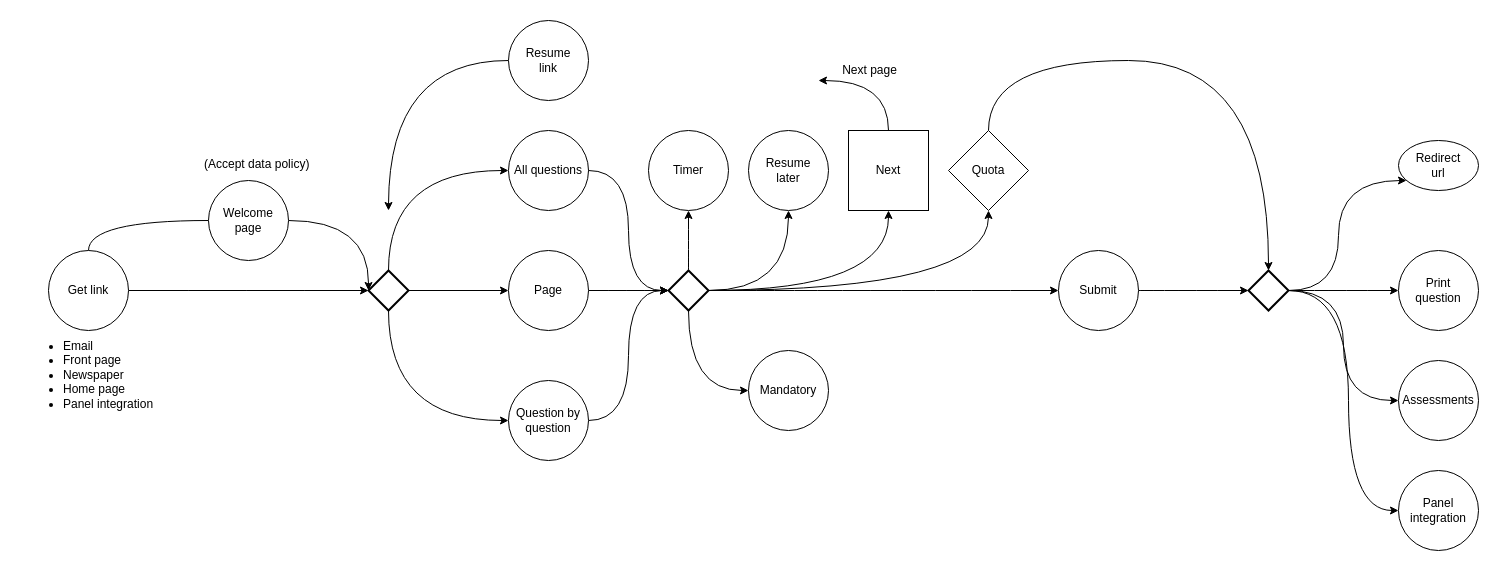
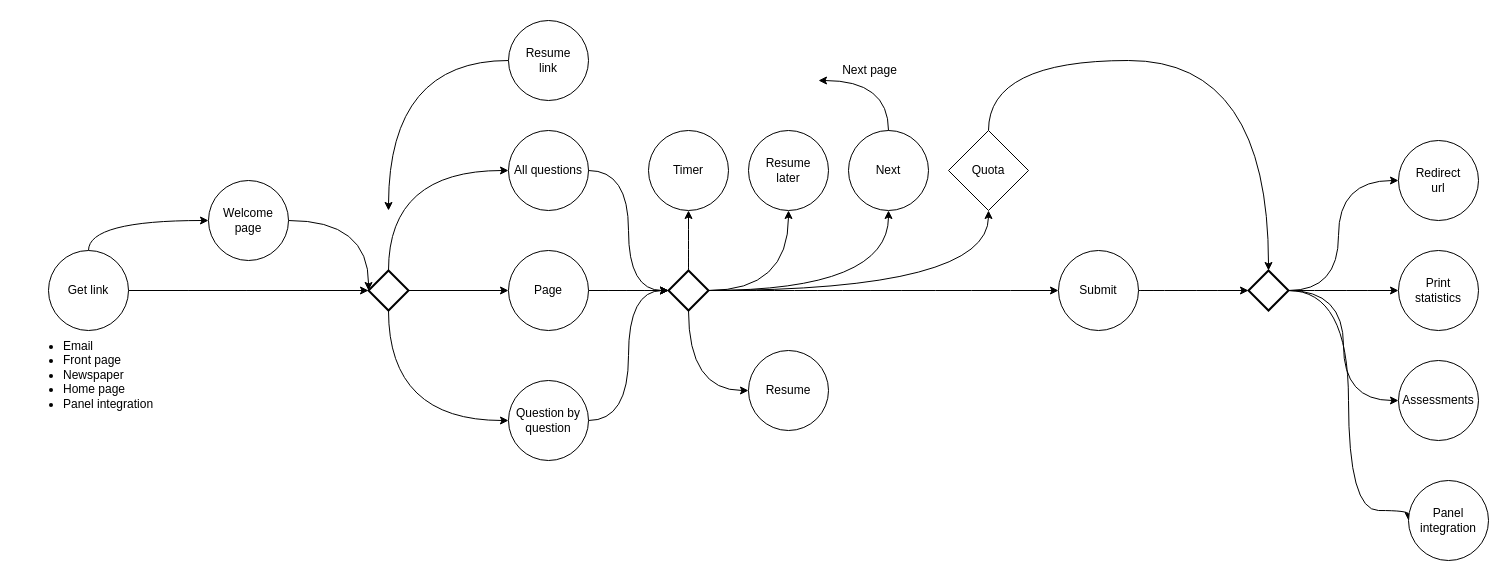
(264, 164) -> none
(1439, 166) -> (1439, 181)
(889, 171) -> (889, 171)
(202, 221) -> (200, 221)
(1439, 291) -> (1439, 291)
(789, 391) -> (789, 391)
(1439, 511) -> (1449, 521)
